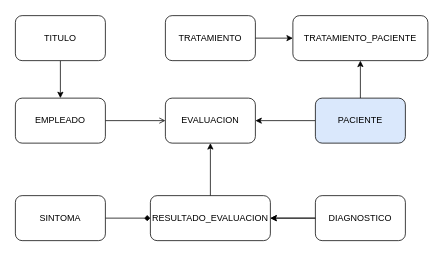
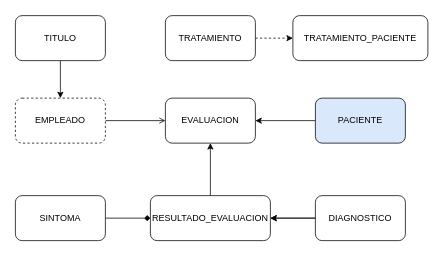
(272, 38) -> (272, 38)
(360, 82) -> none
(60, 120) -> (60, 120)
